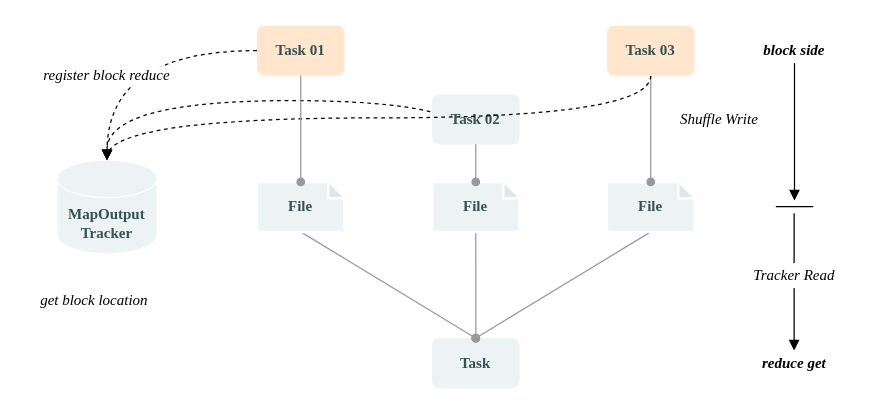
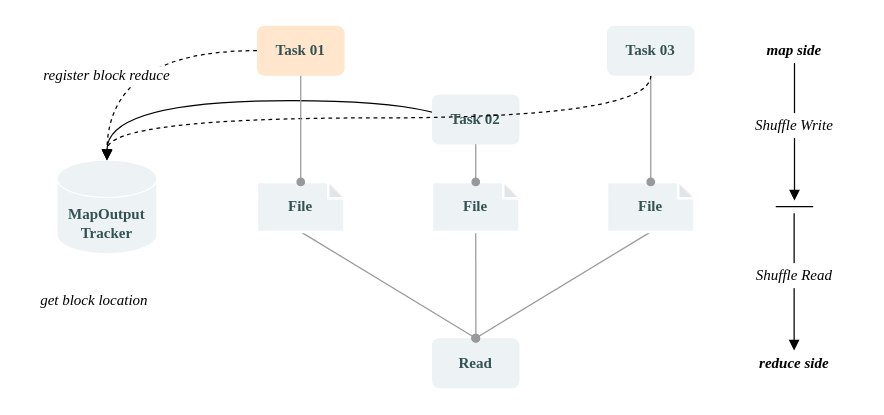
(651, 51) -> (651, 51)
(794, 51) -> (794, 51)
(268, 101) -> (268, 101)
(719, 119) -> (794, 126)
(186, 126) -> (187, 125)
(794, 276) -> (794, 276)
(476, 363) -> (476, 363)
(794, 363) -> (794, 363)
